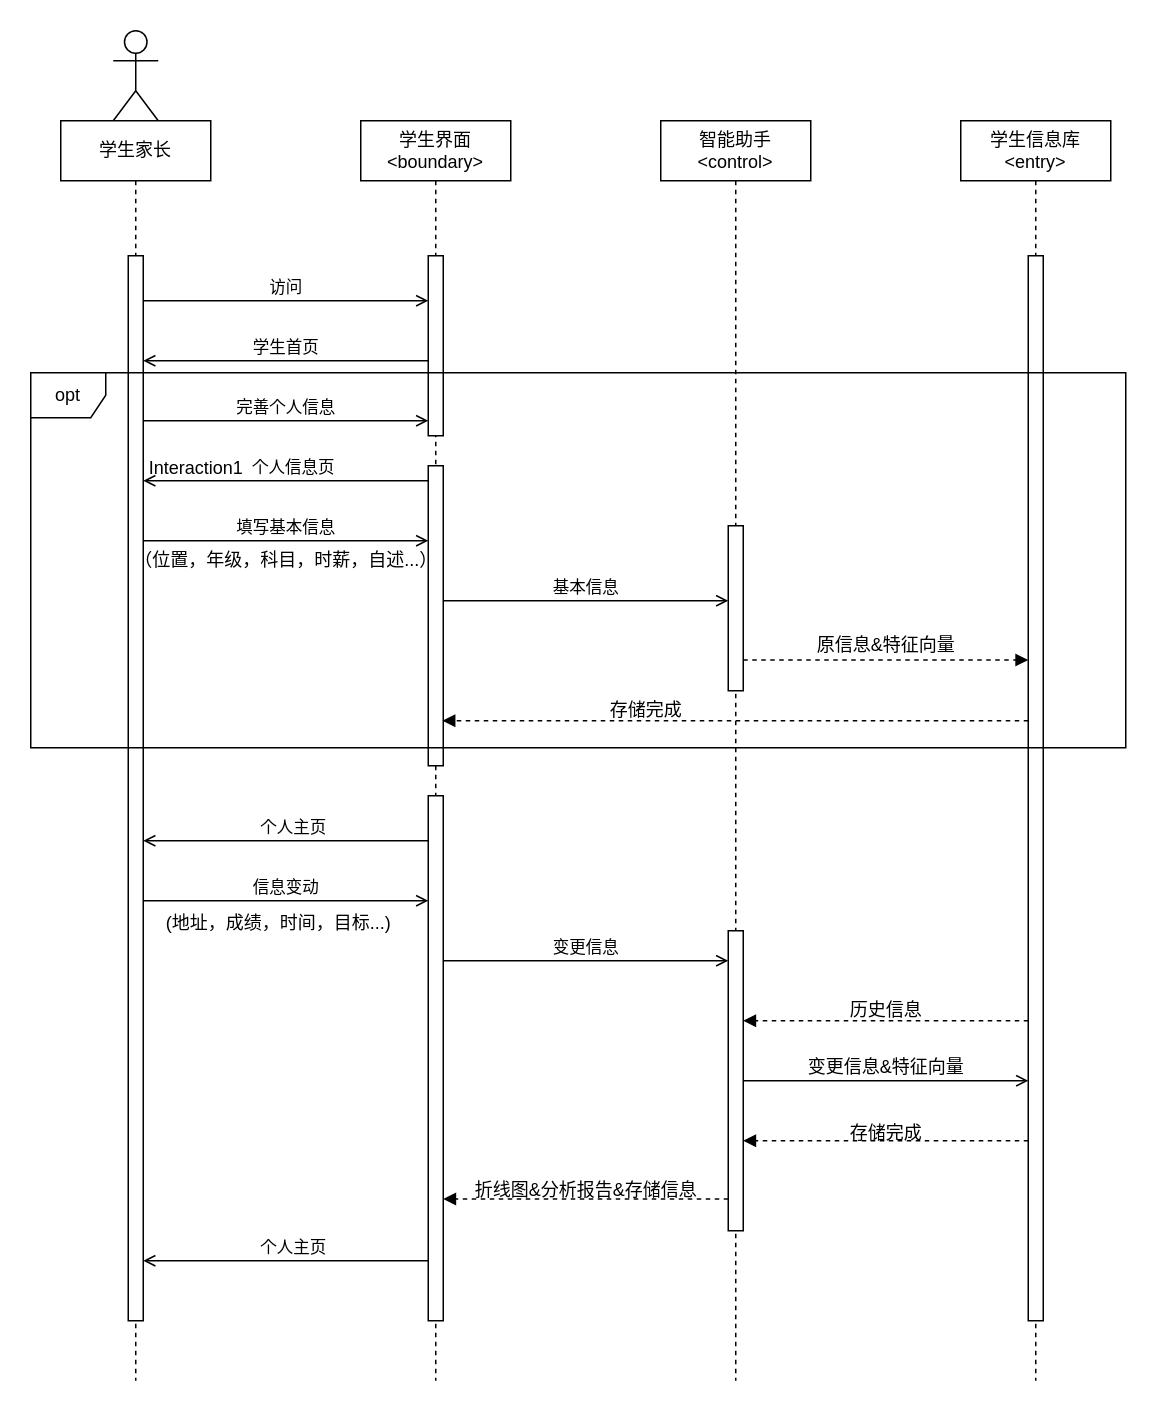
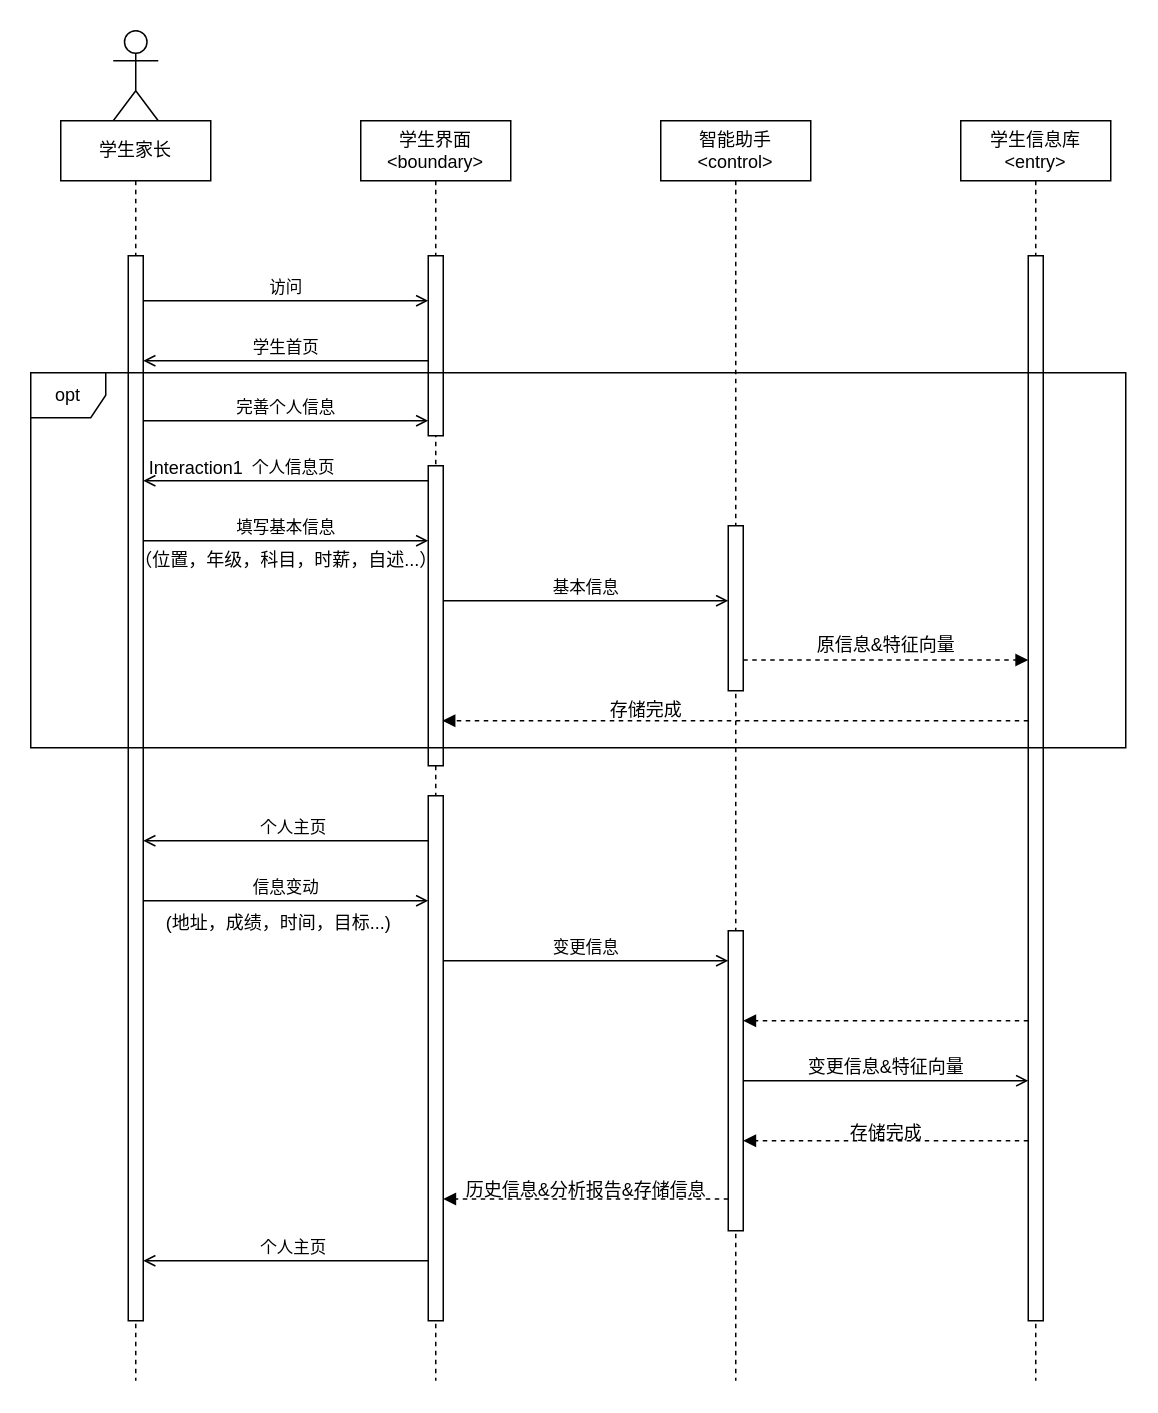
(886, 1010) -> none
(587, 1190) -> (587, 1190)
